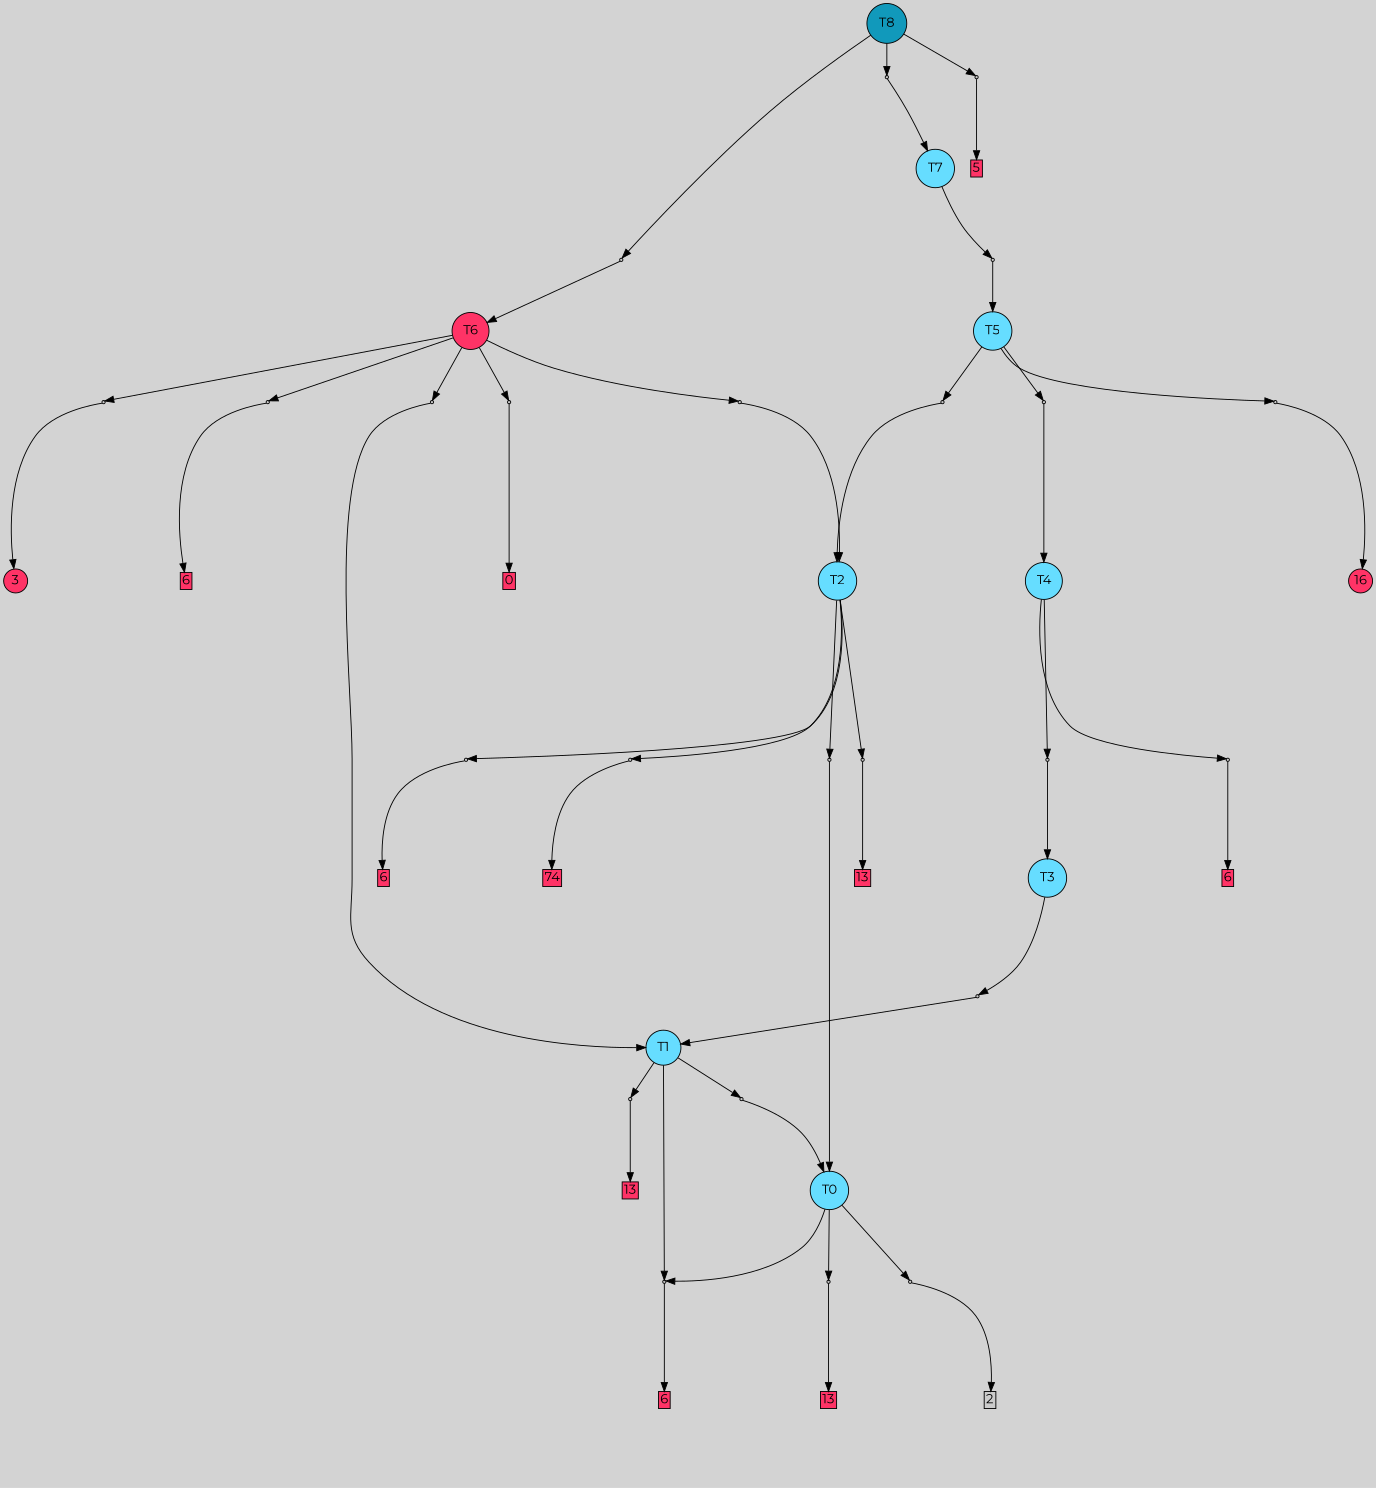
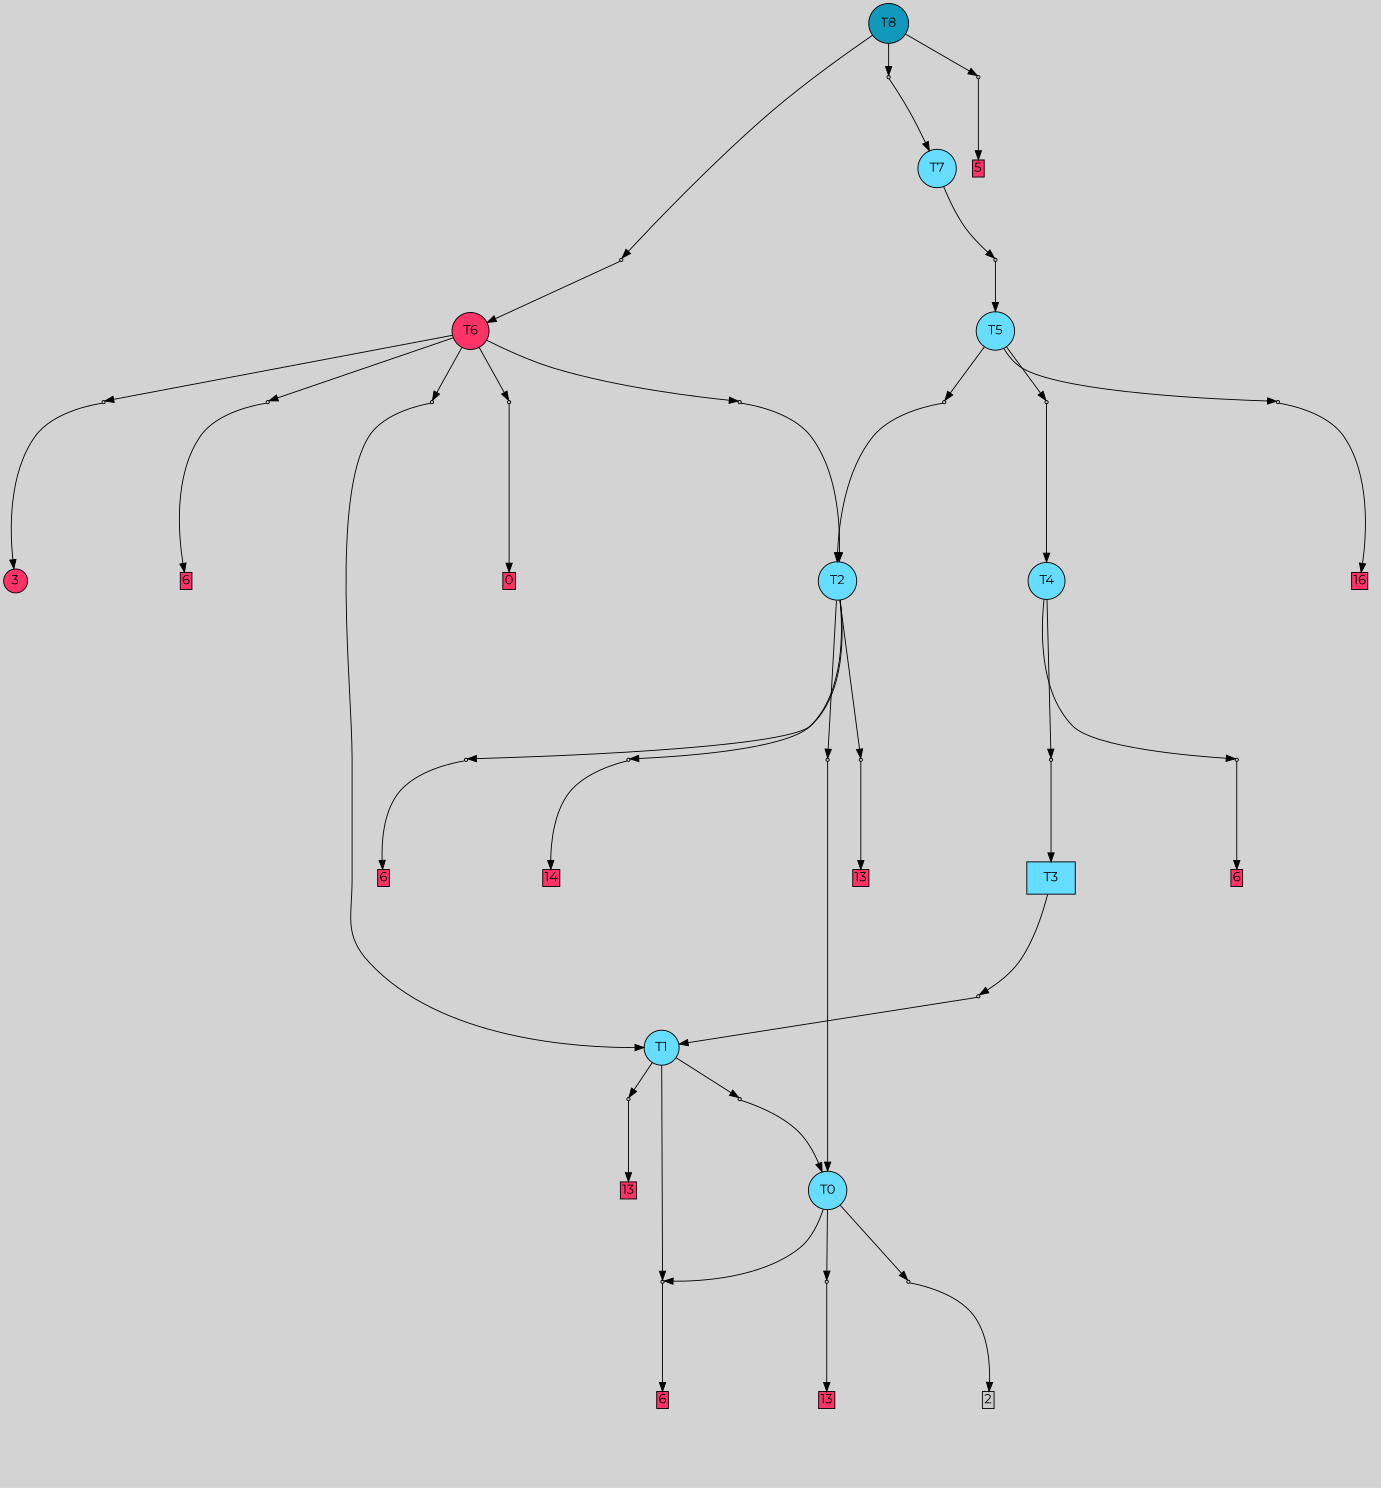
(1361, 581) -> (1360, 581)
(552, 878) -> (551, 878)
(1047, 878) -> (1051, 878)
